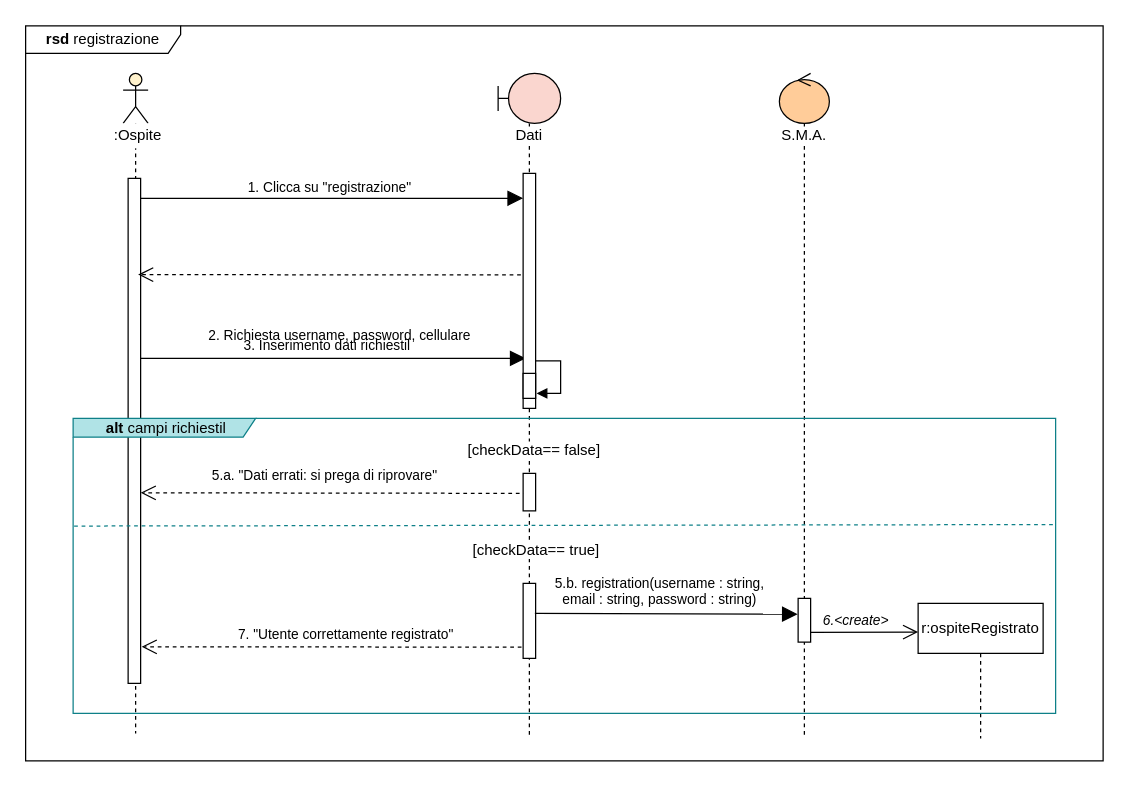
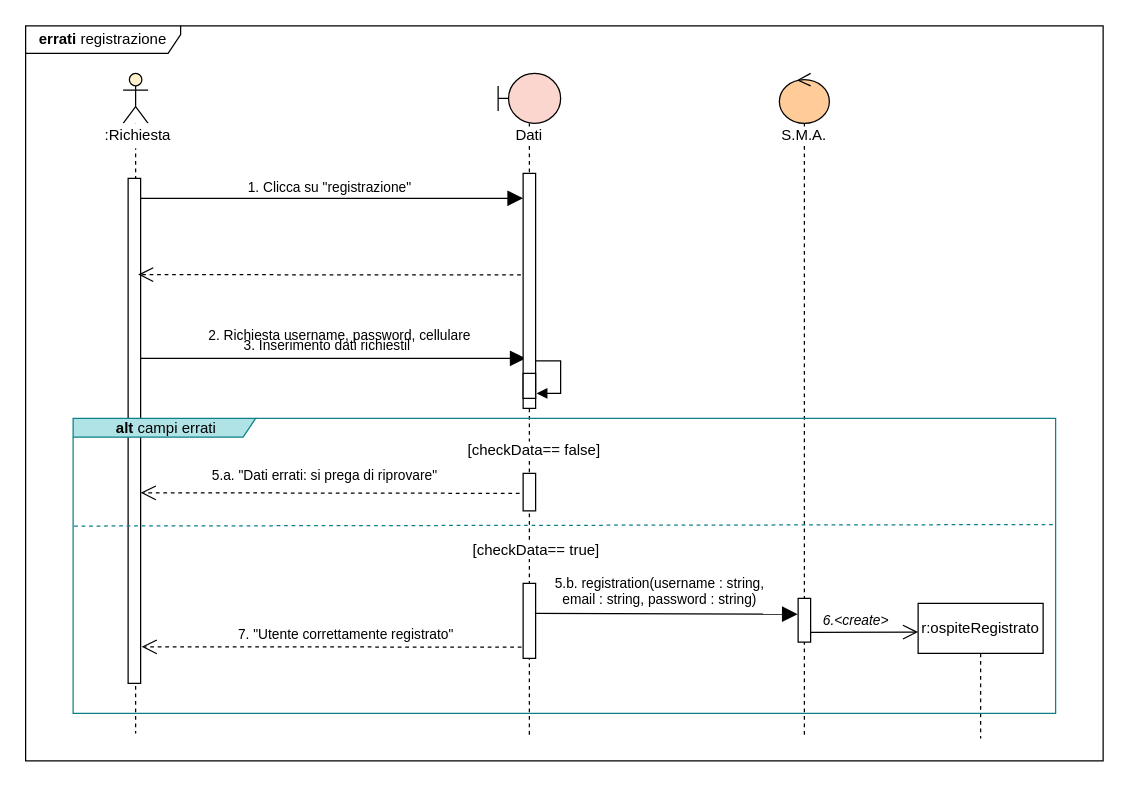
(103, 39) -> (103, 39)
(138, 136) -> (138, 136)
(164, 428) -> (164, 428)
